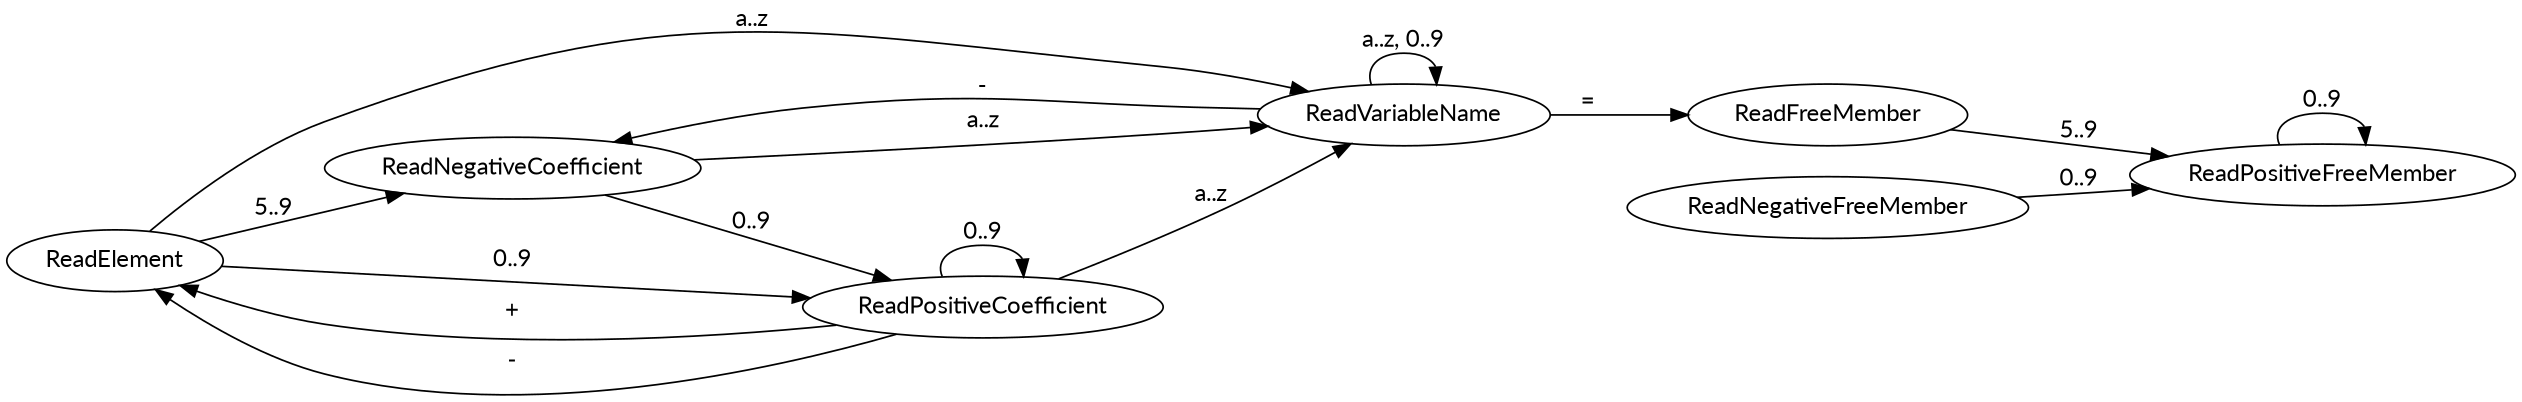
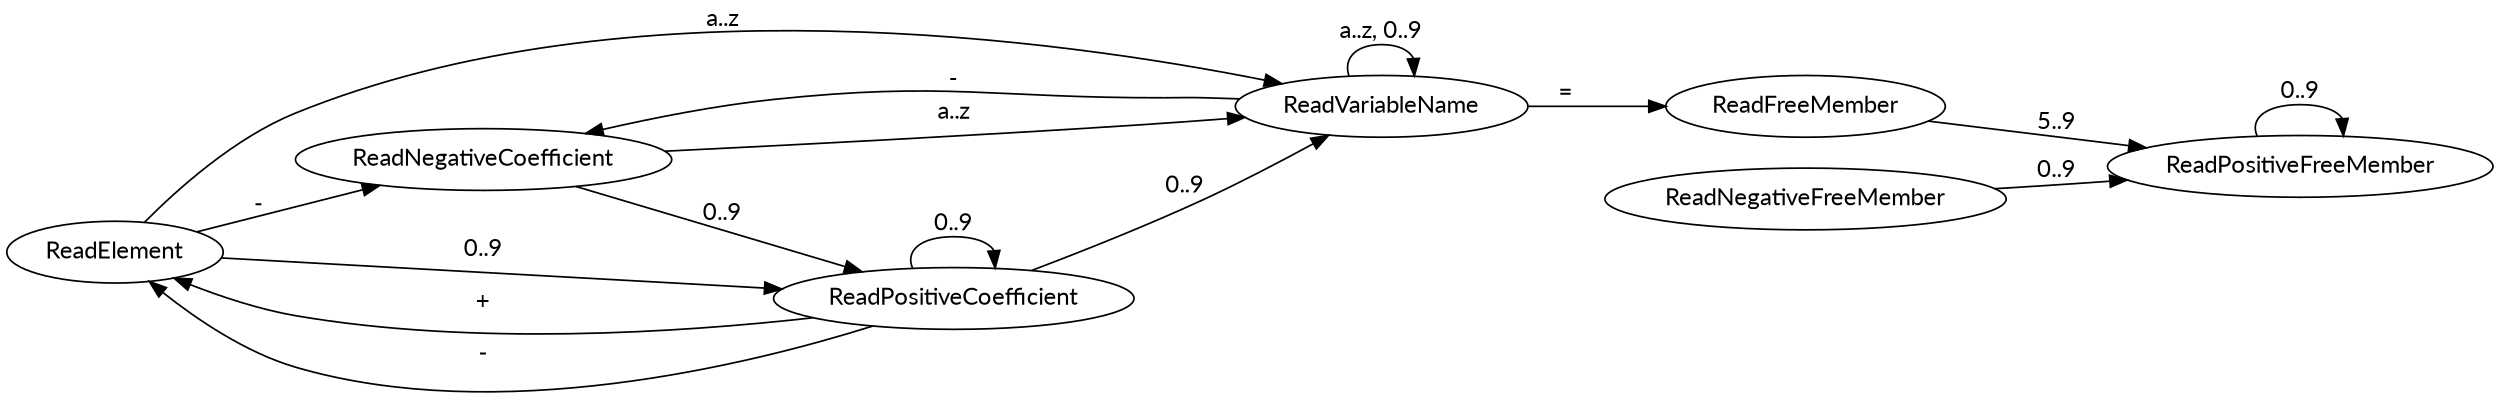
(1211, 195) -> (1185, 186)
(274, 208) -> (259, 205)
